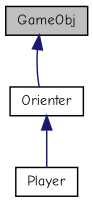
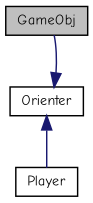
(37, 68) -> (56, 54)
